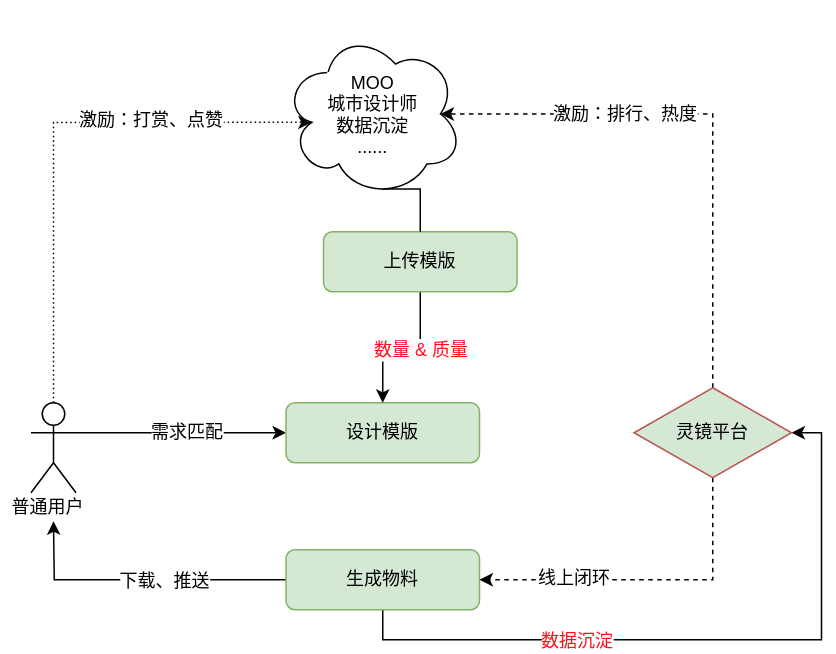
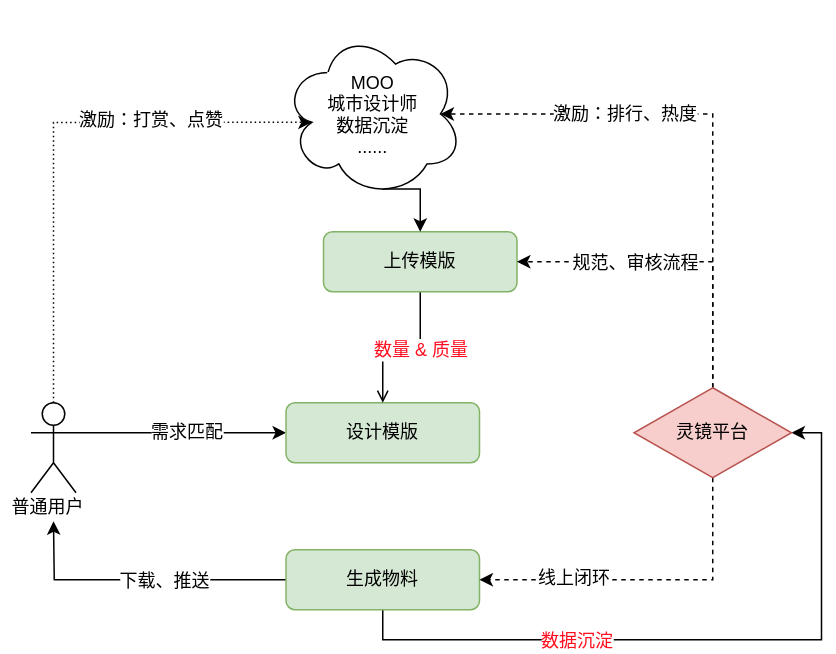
(420, 224) -> (420, 220)
none -> (668, 262)
(383, 391) -> (383, 393)
(713, 433) -> (713, 433)
